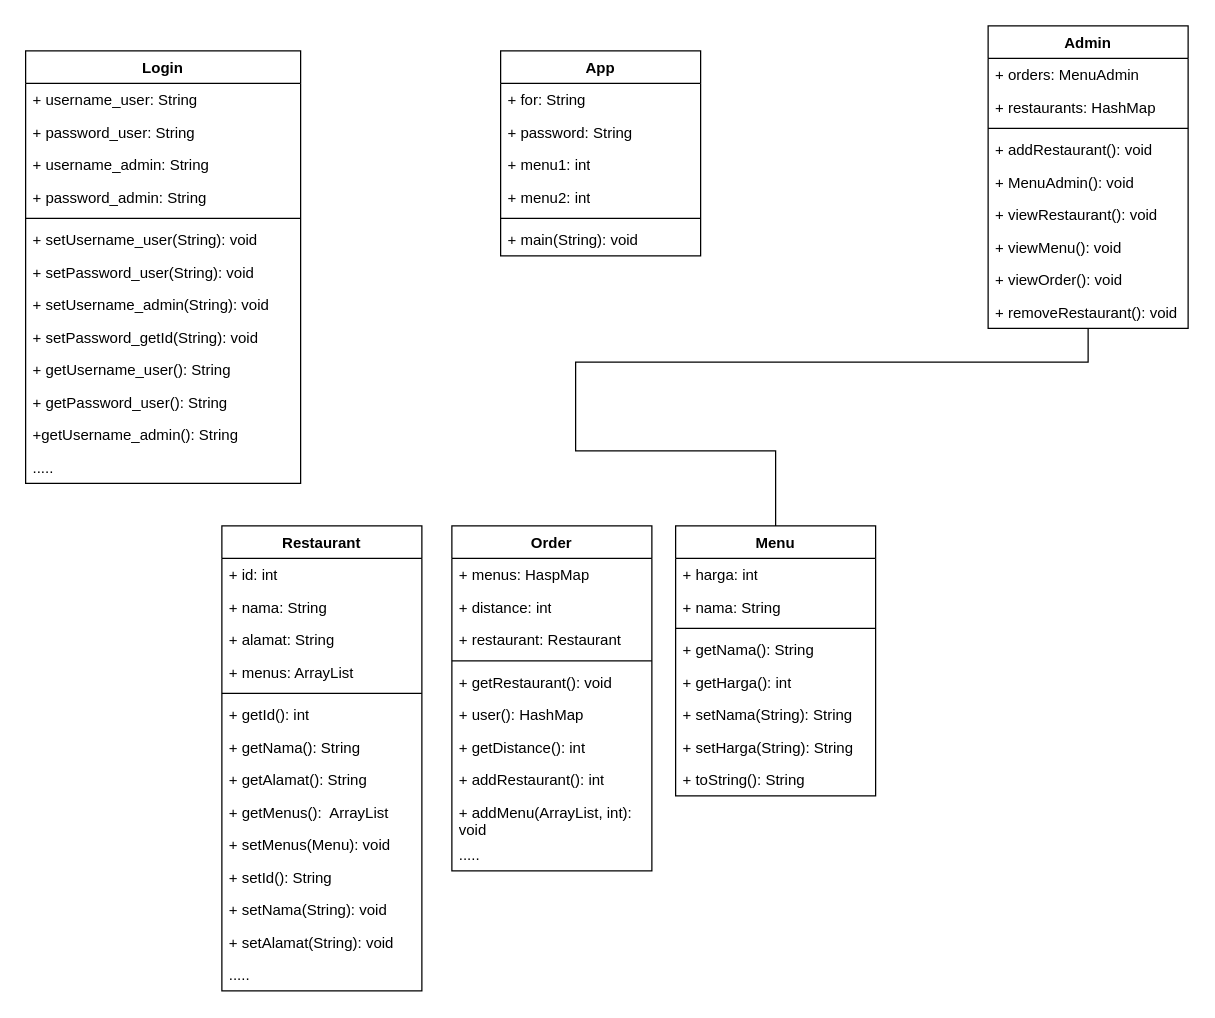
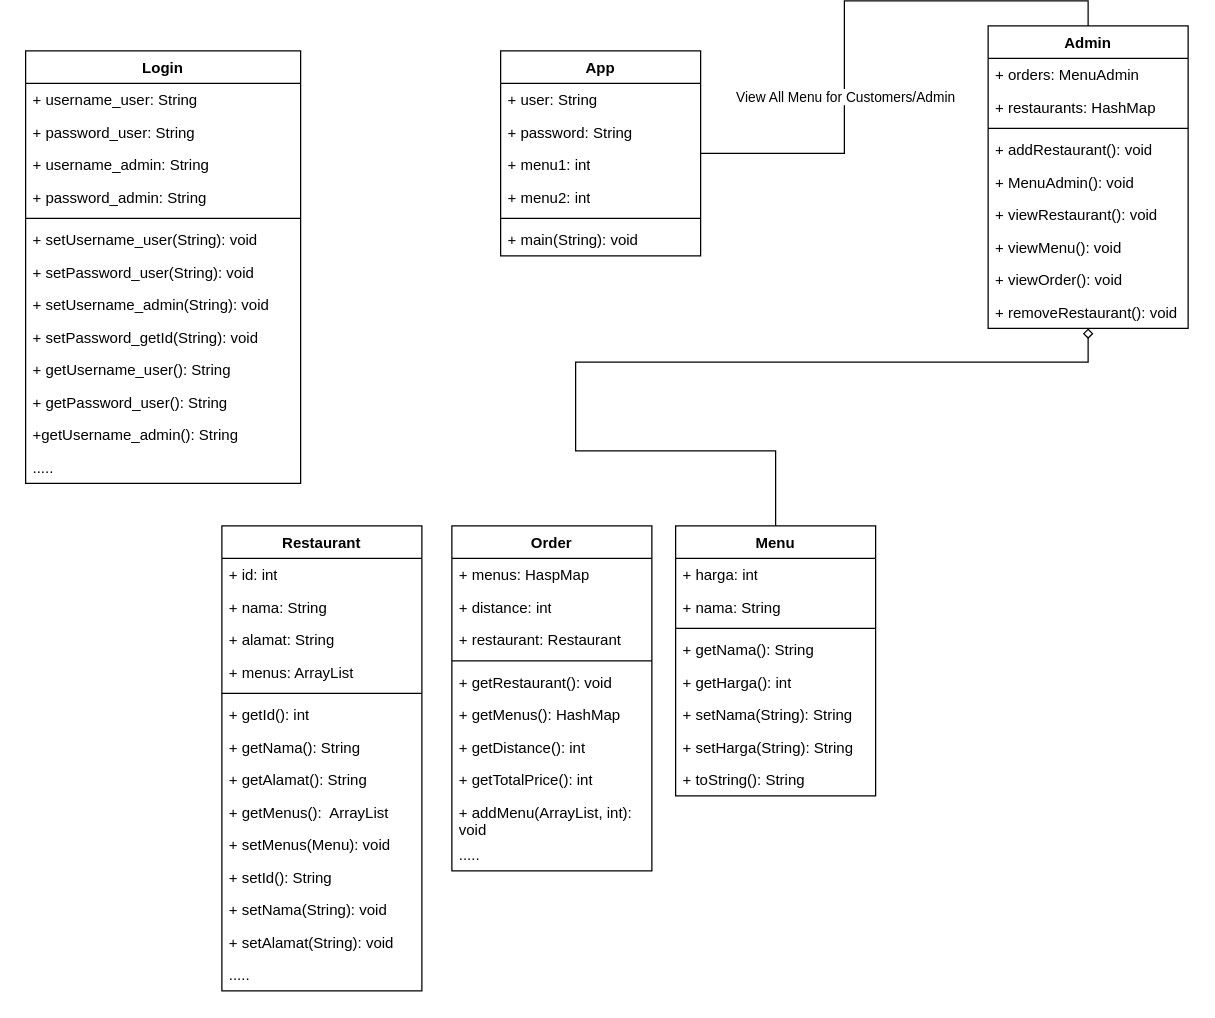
none -> (934, 1)
(555, 101) -> (559, 101)
(1088, 335) -> (1088, 339)
(525, 716) -> (542, 716)
(544, 781) -> (540, 781)
